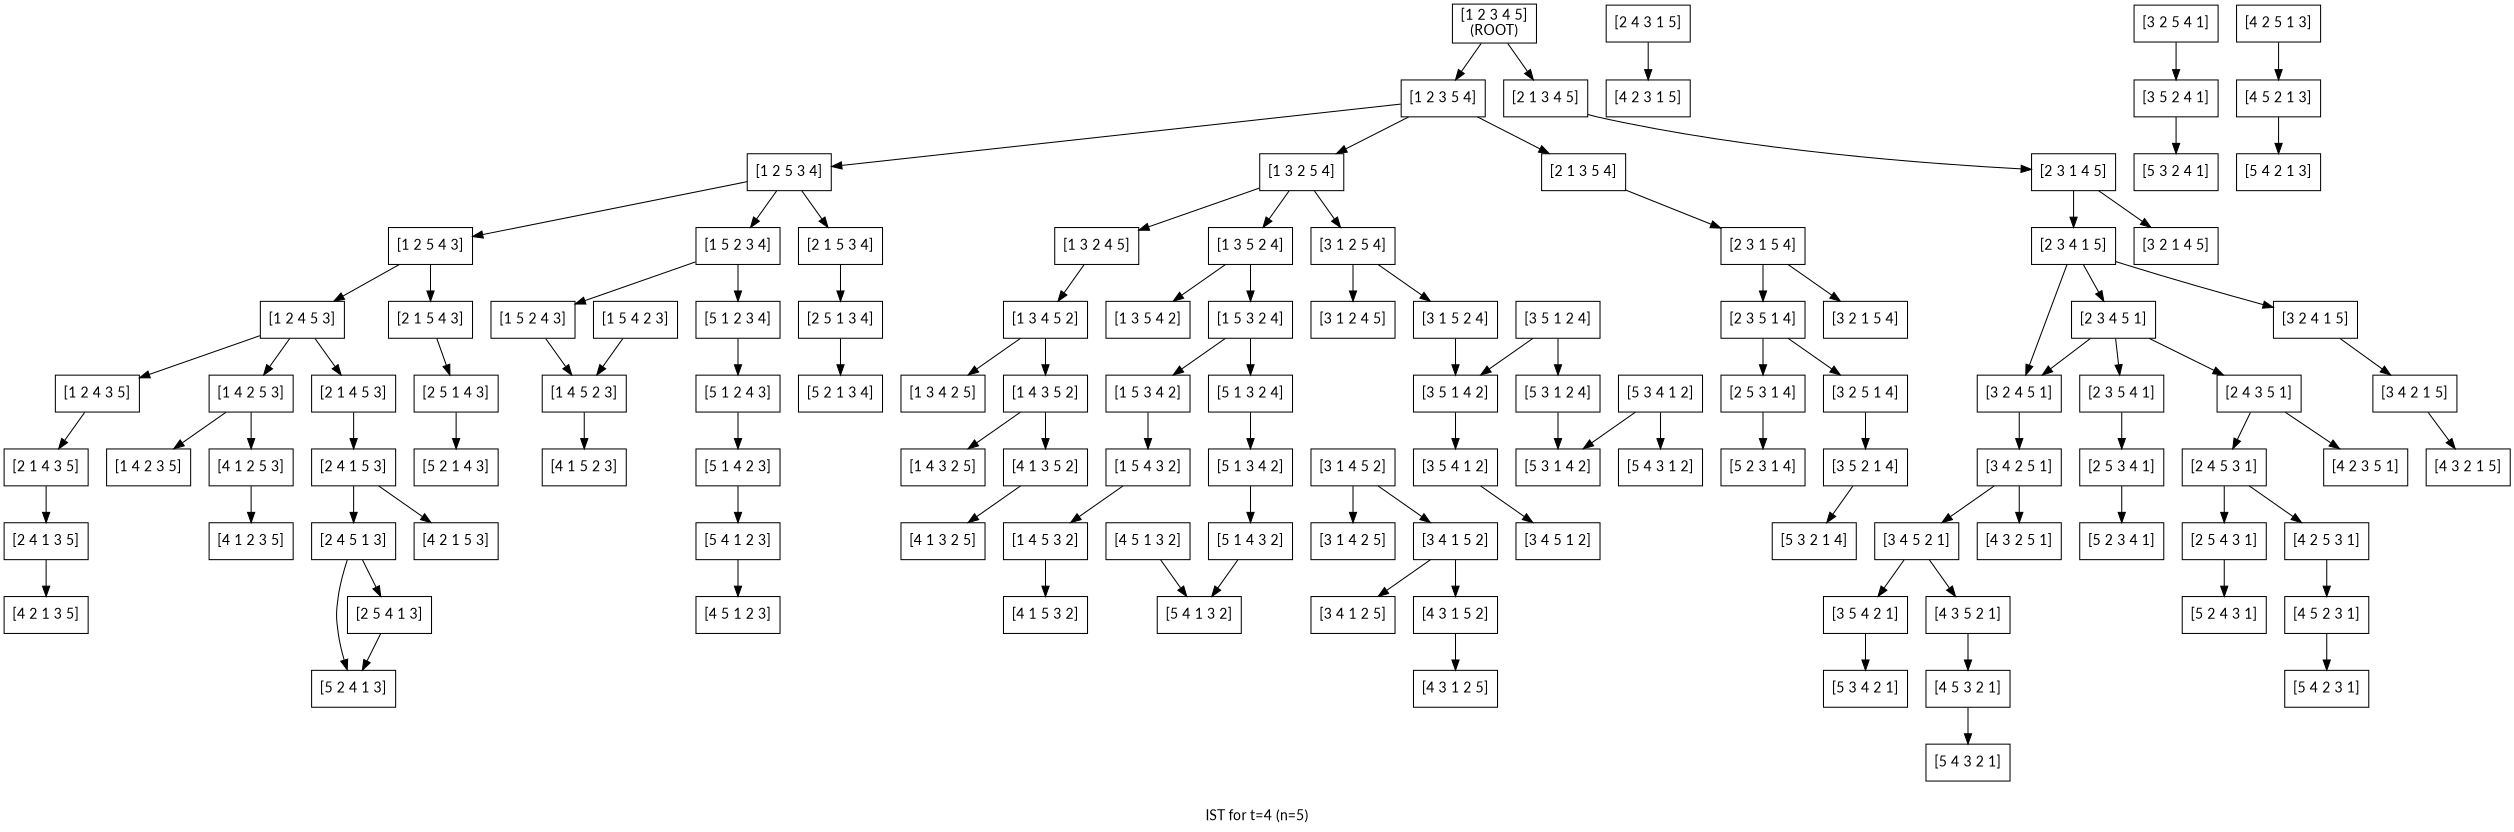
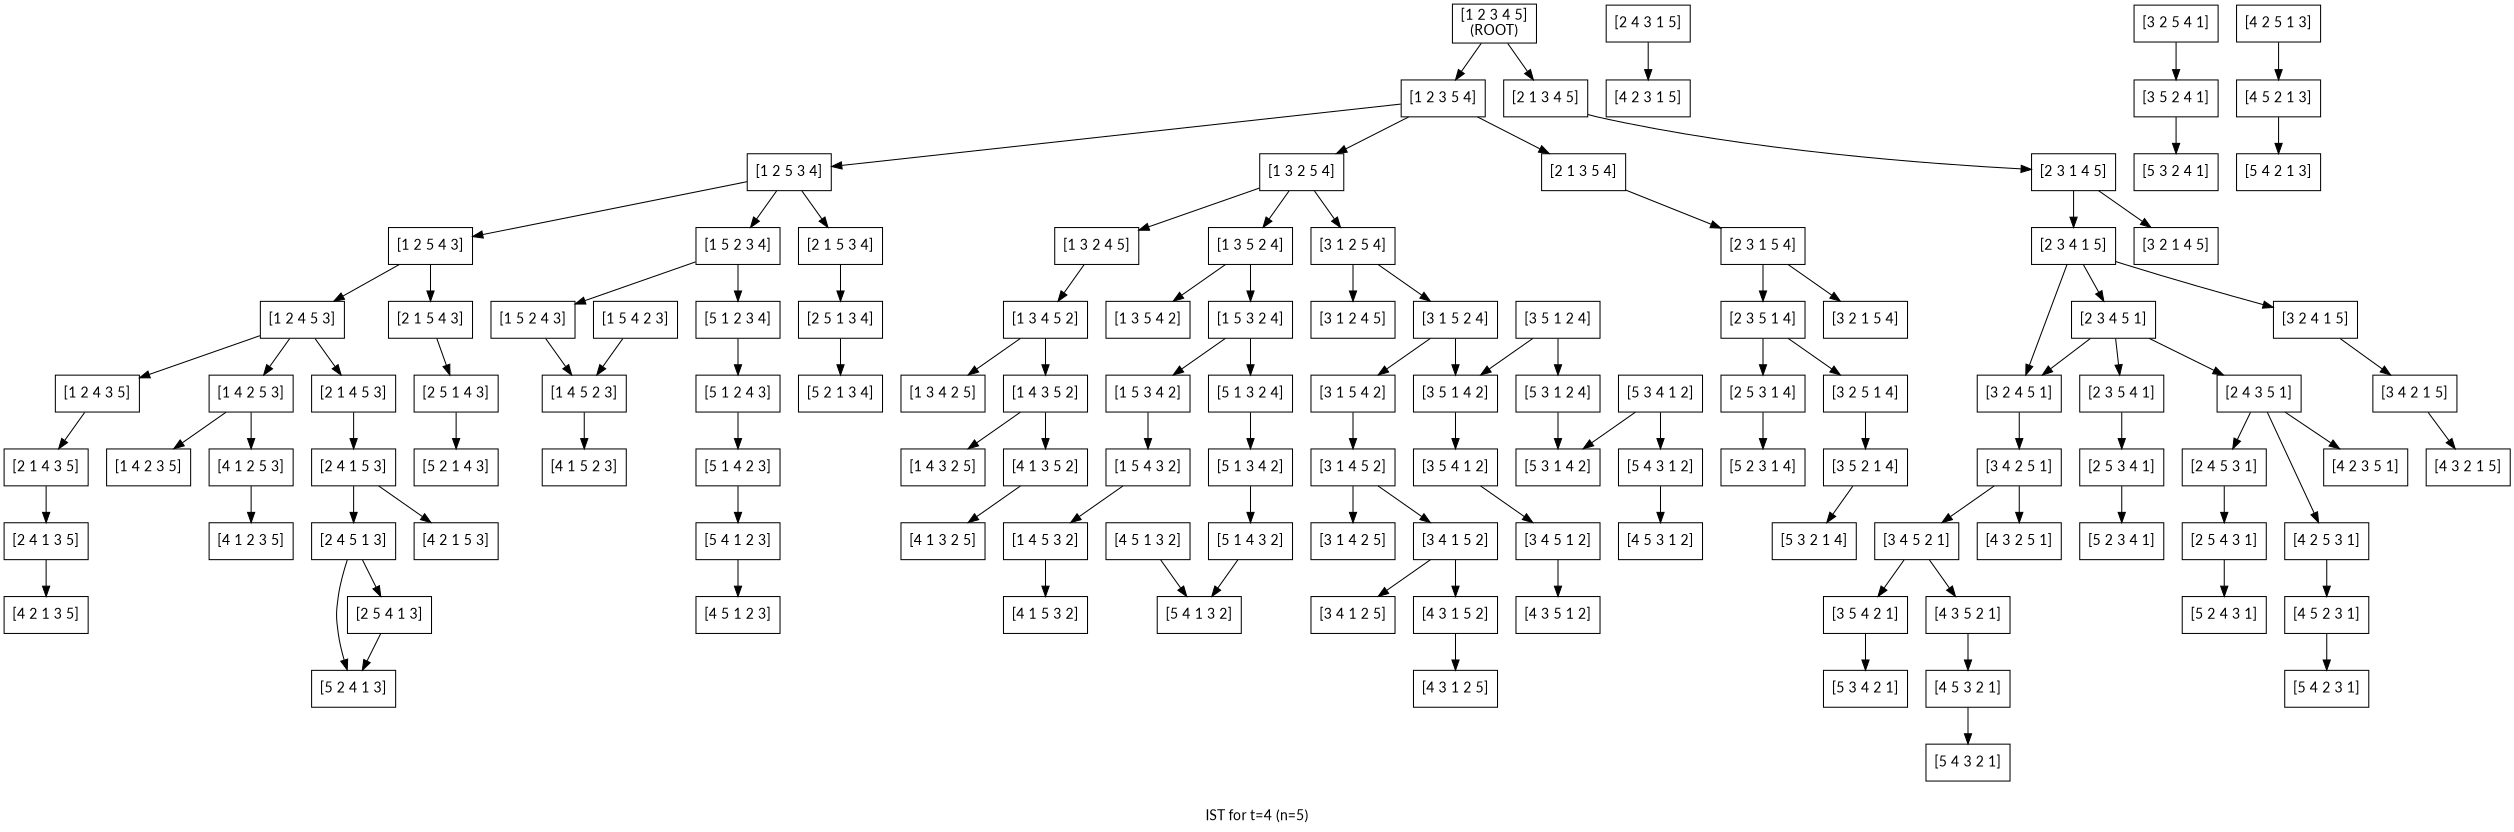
none -> (1353, 394)
(2271, 501) -> (2291, 463)
none -> (1660, 541)
none -> (1558, 615)
